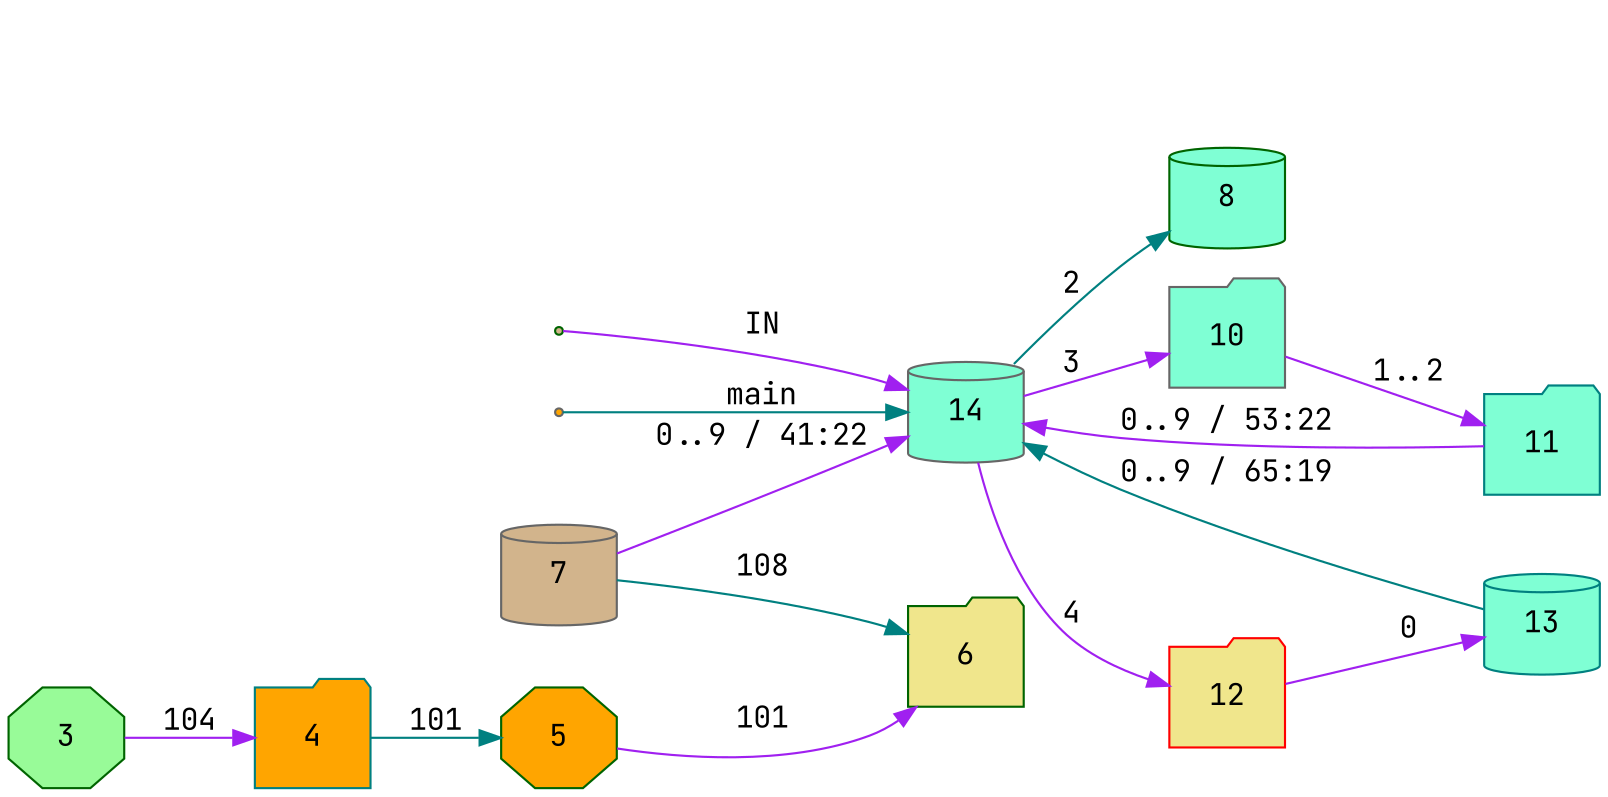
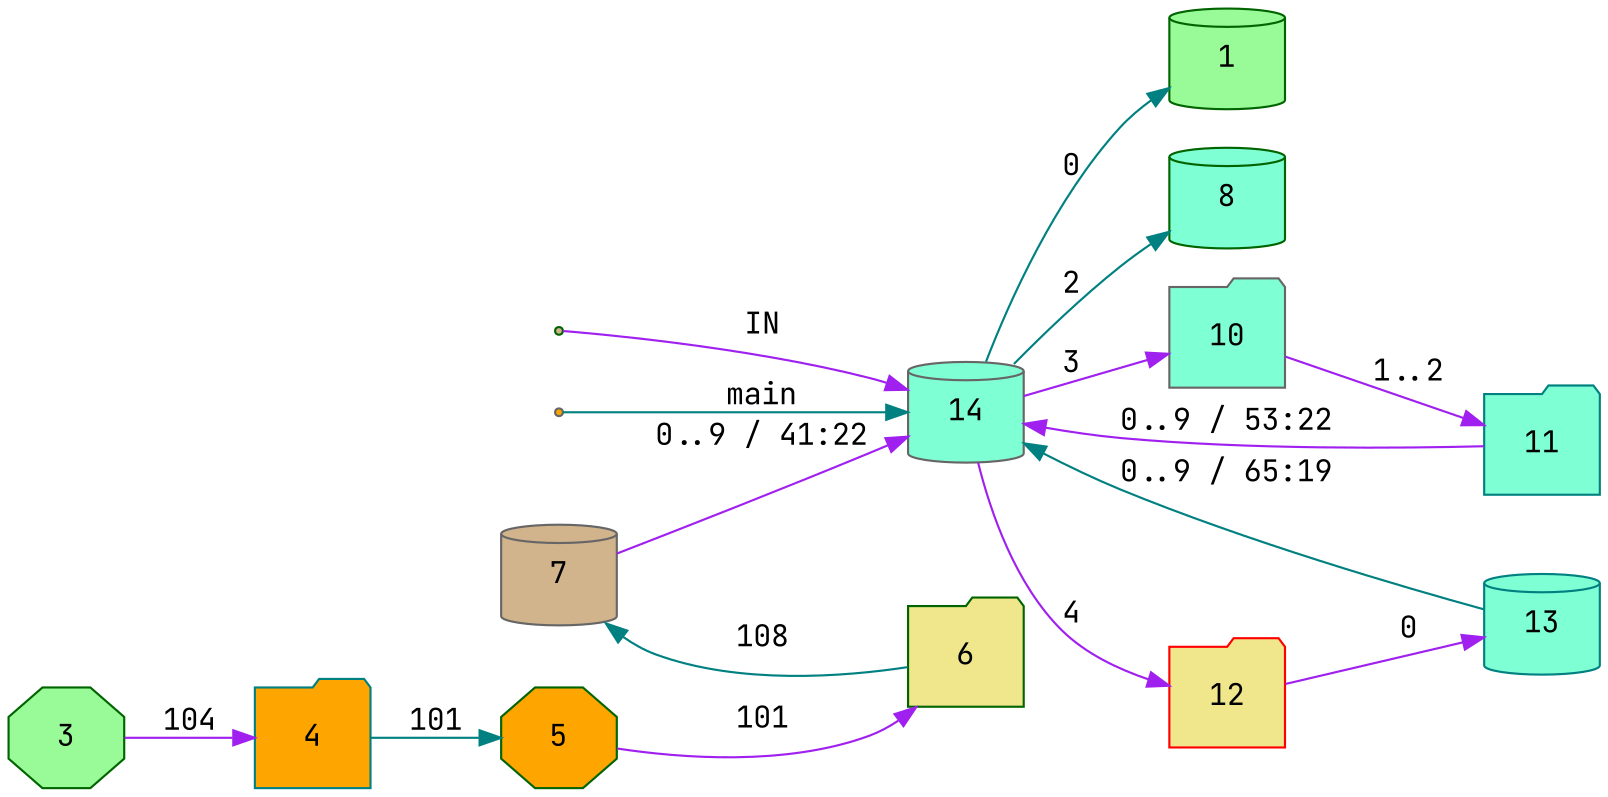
none -> (1227, 59)
(753, 598) -> (762, 675)
